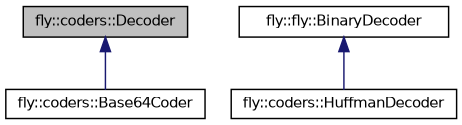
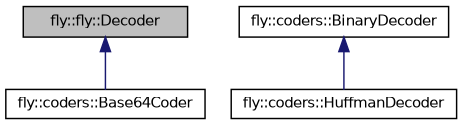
(105, 22) -> (105, 22)
(344, 22) -> (344, 22)
